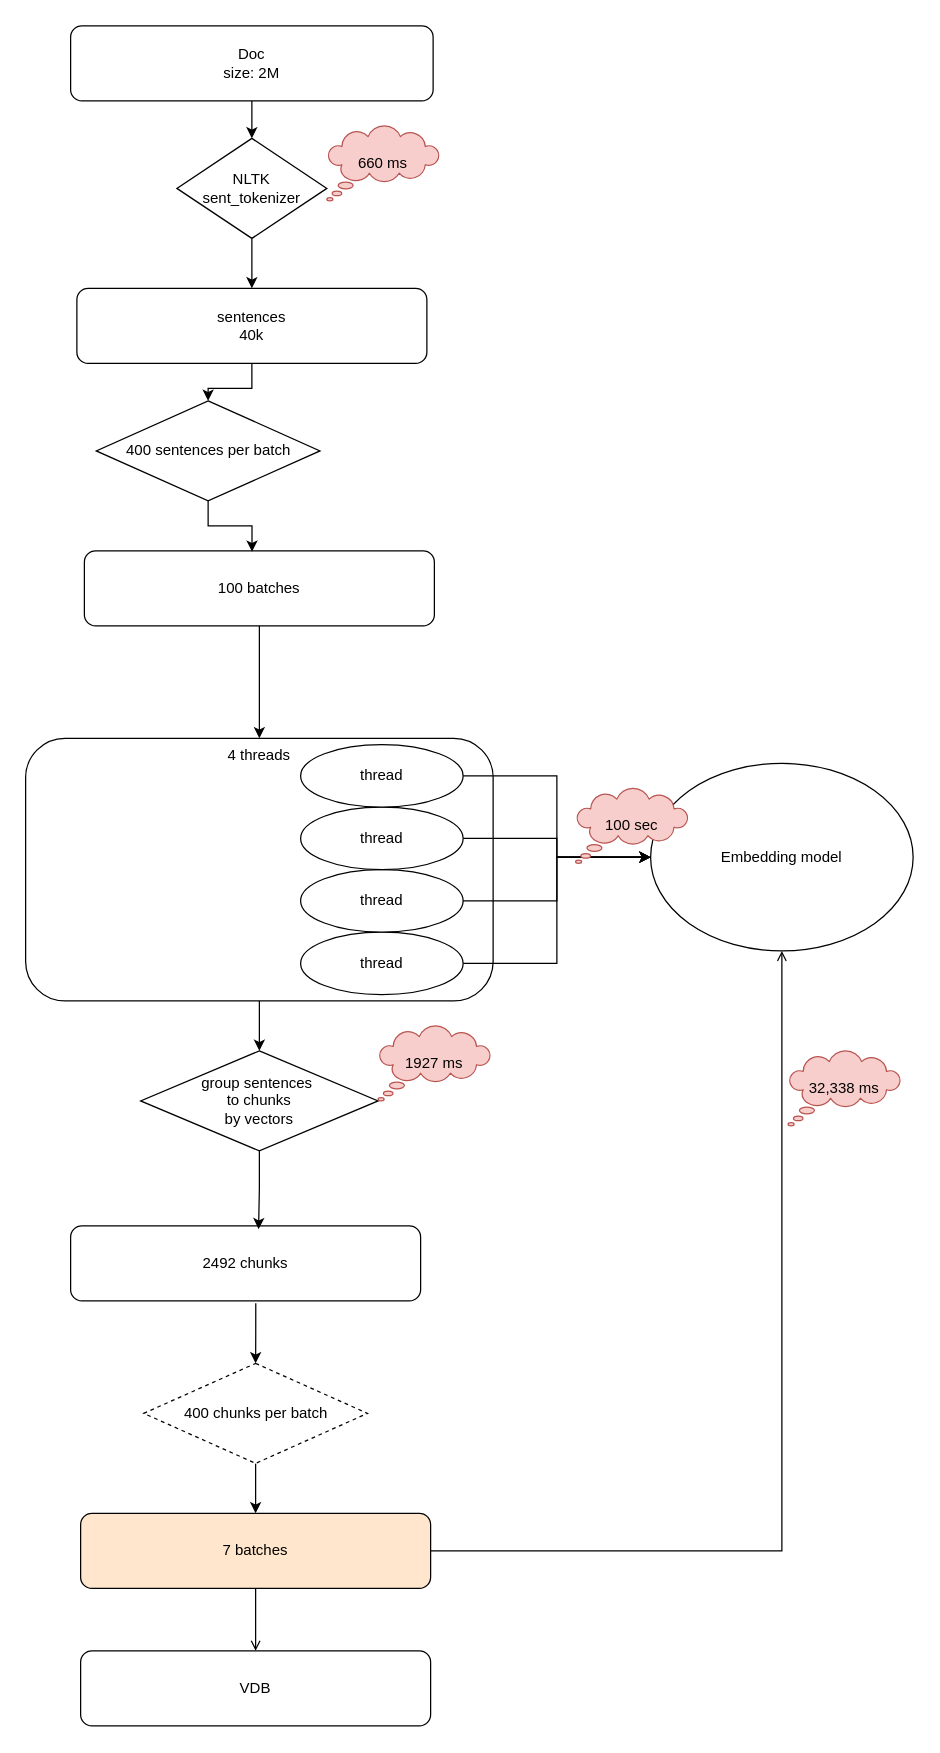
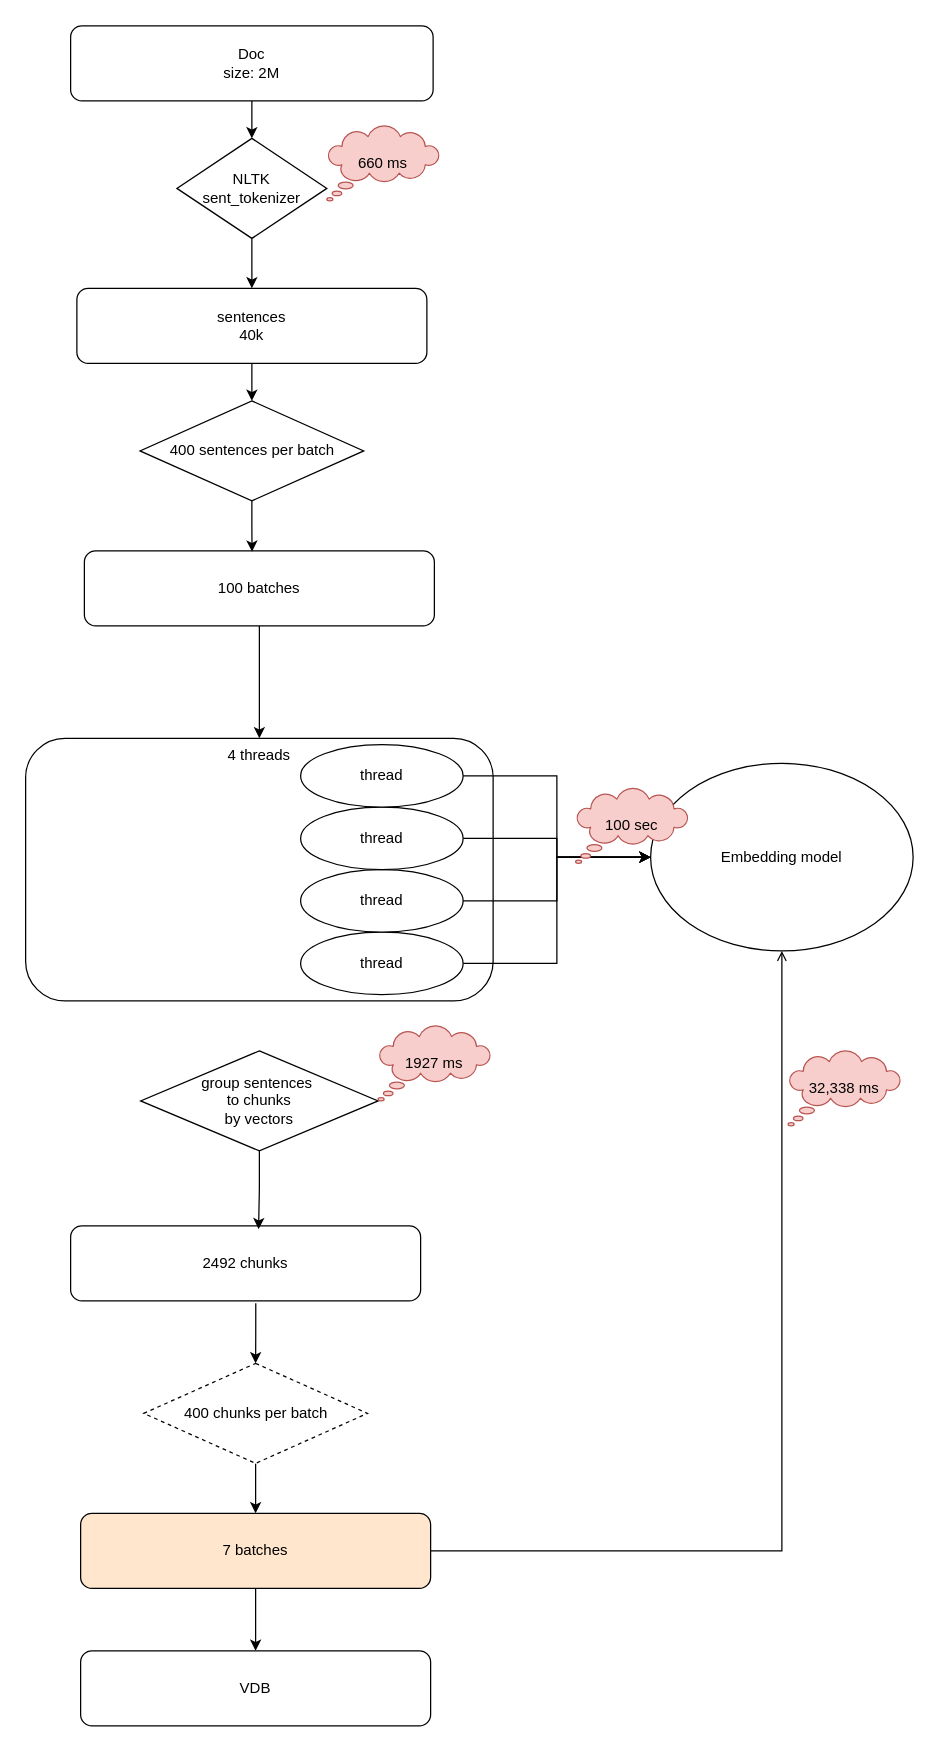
(208, 451) -> (252, 451)
(259, 1022) -> none
(256, 1643) -> (256, 1641)
